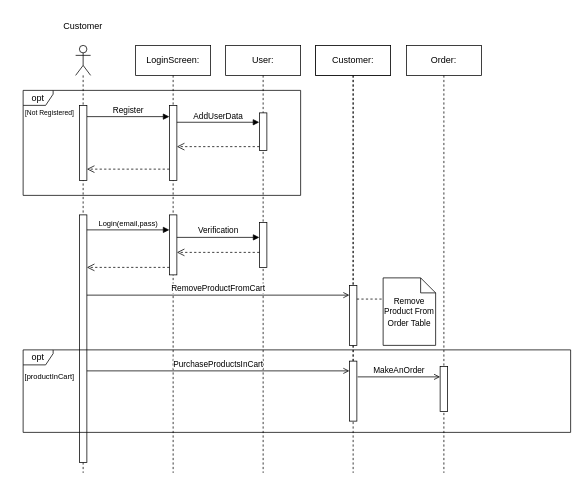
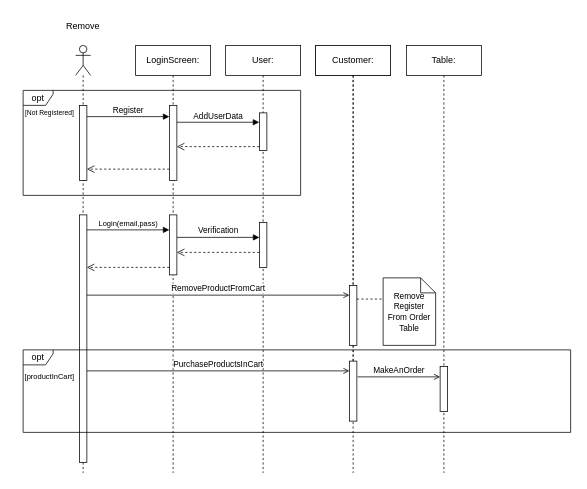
(83, 27) -> (83, 27)
(444, 60) -> (444, 60)
(409, 312) -> (409, 312)
